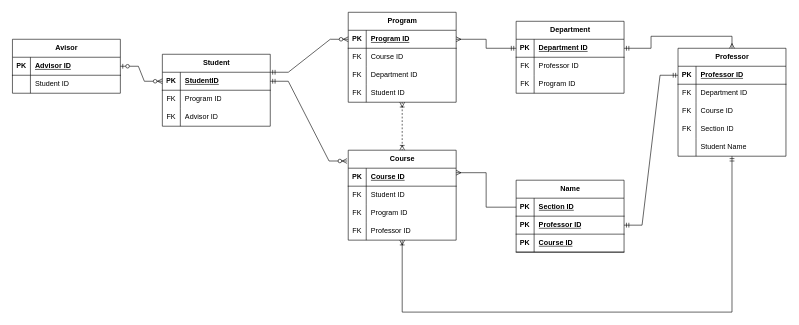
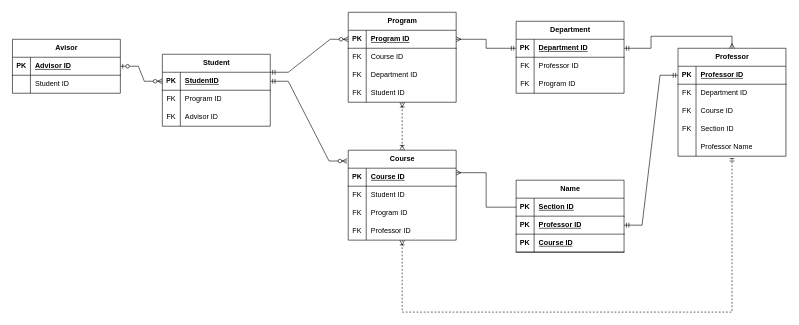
(724, 147) -> (728, 147)
(609, 312) -> (609, 312)
